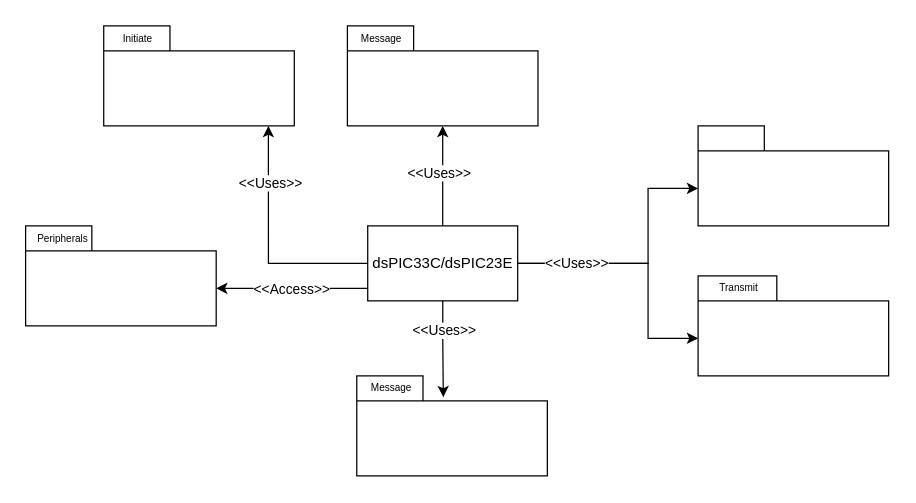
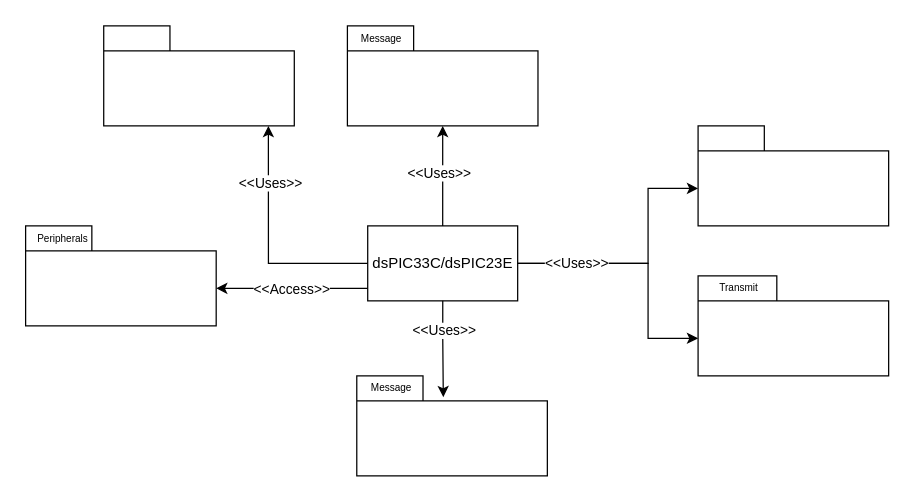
(138, 38) -> none
